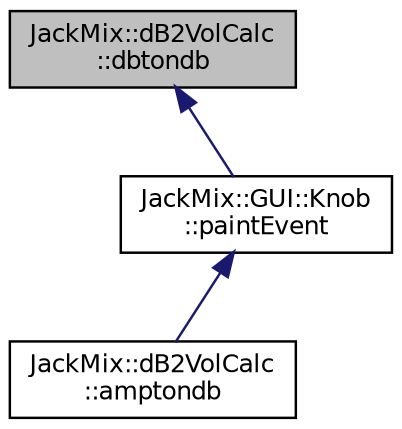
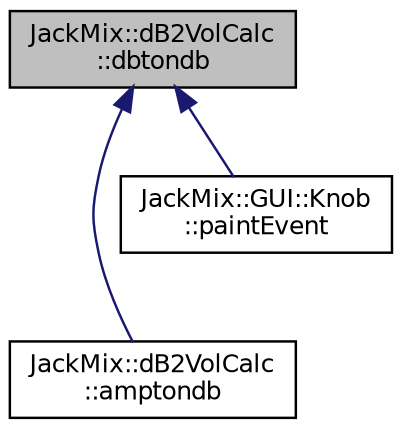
(198, 308) -> (94, 227)
